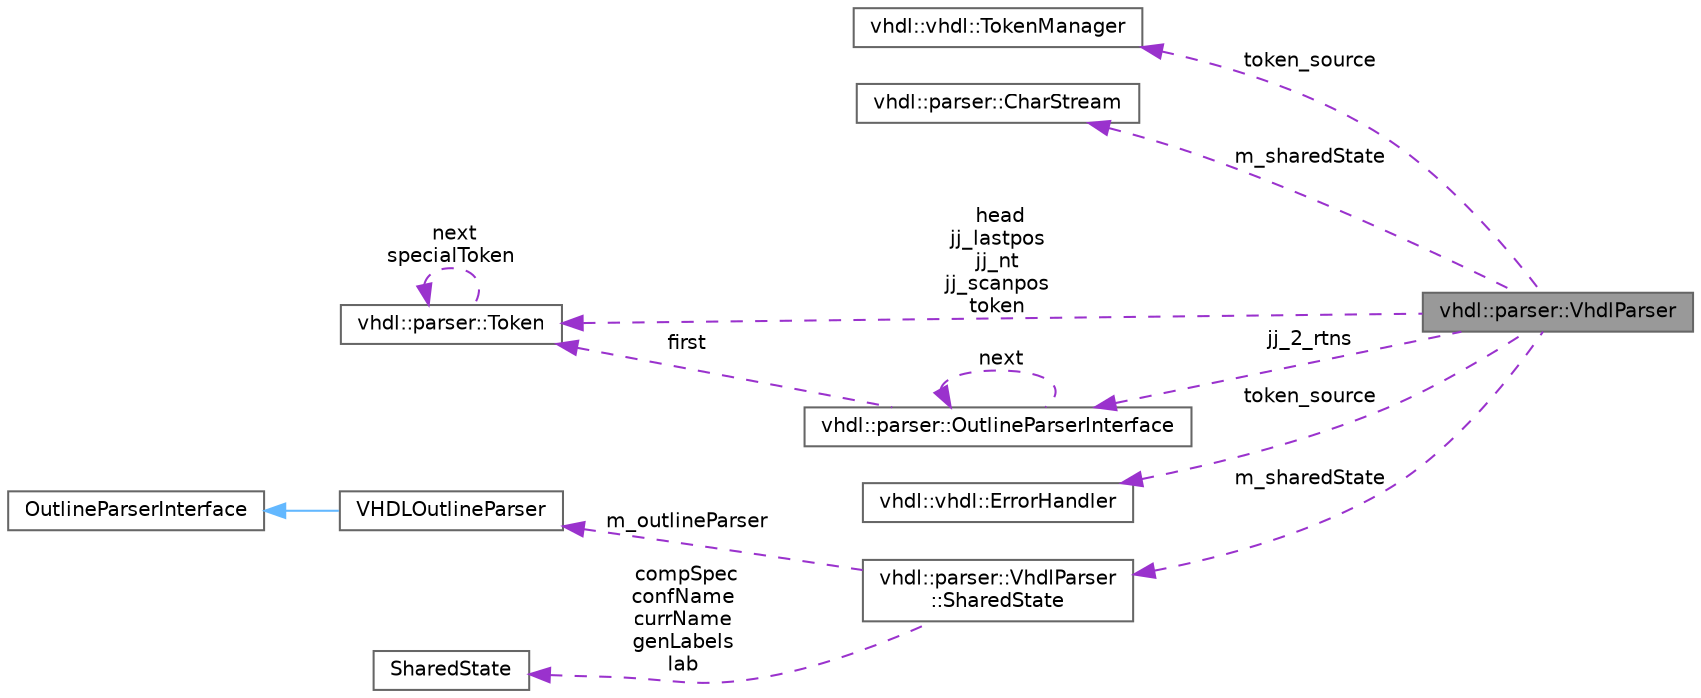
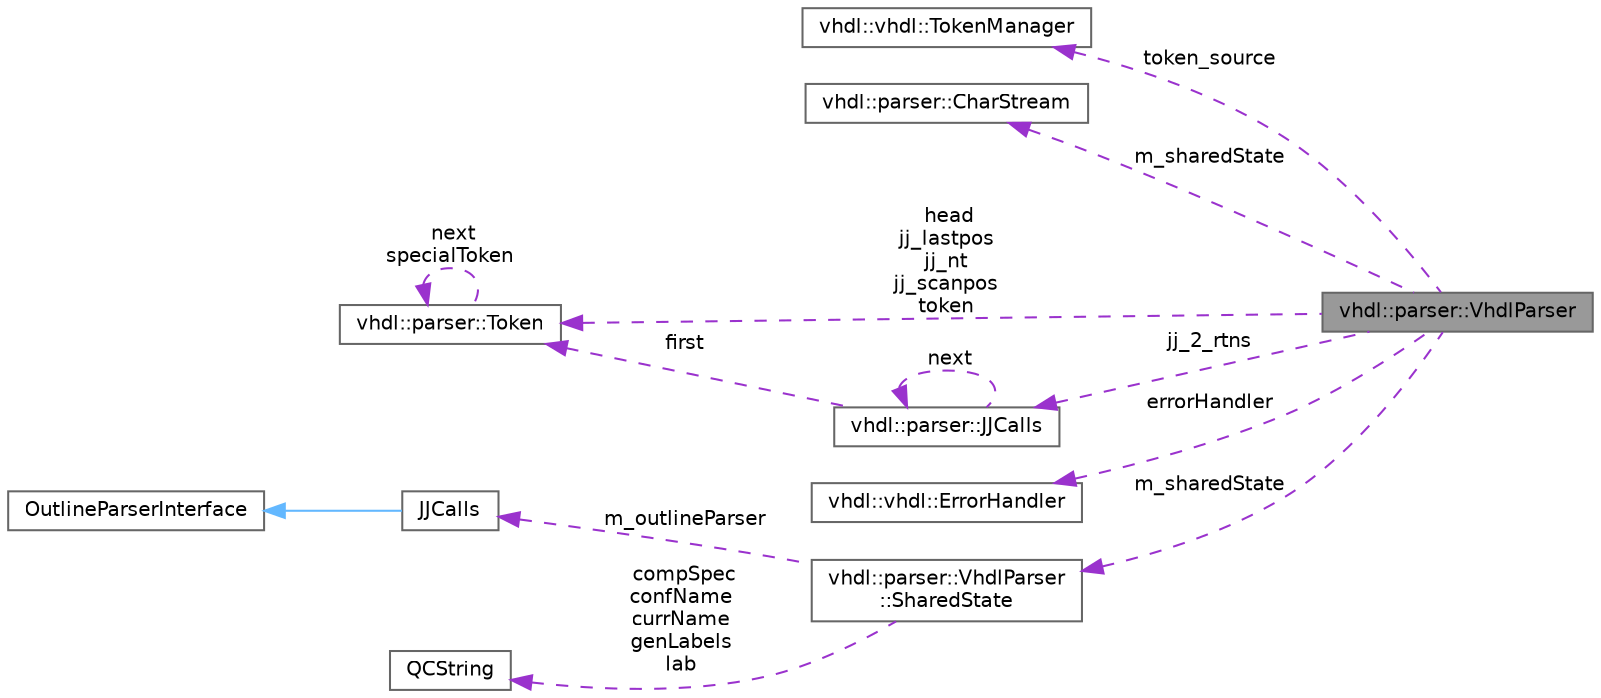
(1307, 397) -> (1207, 403)
(998, 427) -> (947, 427)
(451, 511) -> (450, 511)
(451, 670) -> (450, 670)
